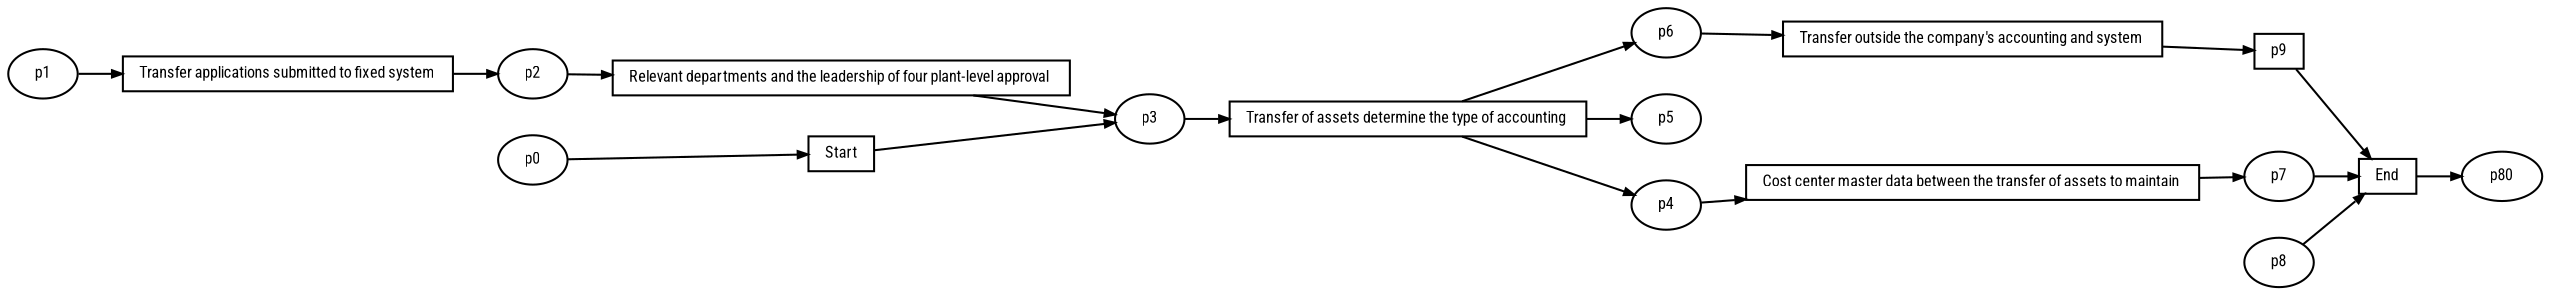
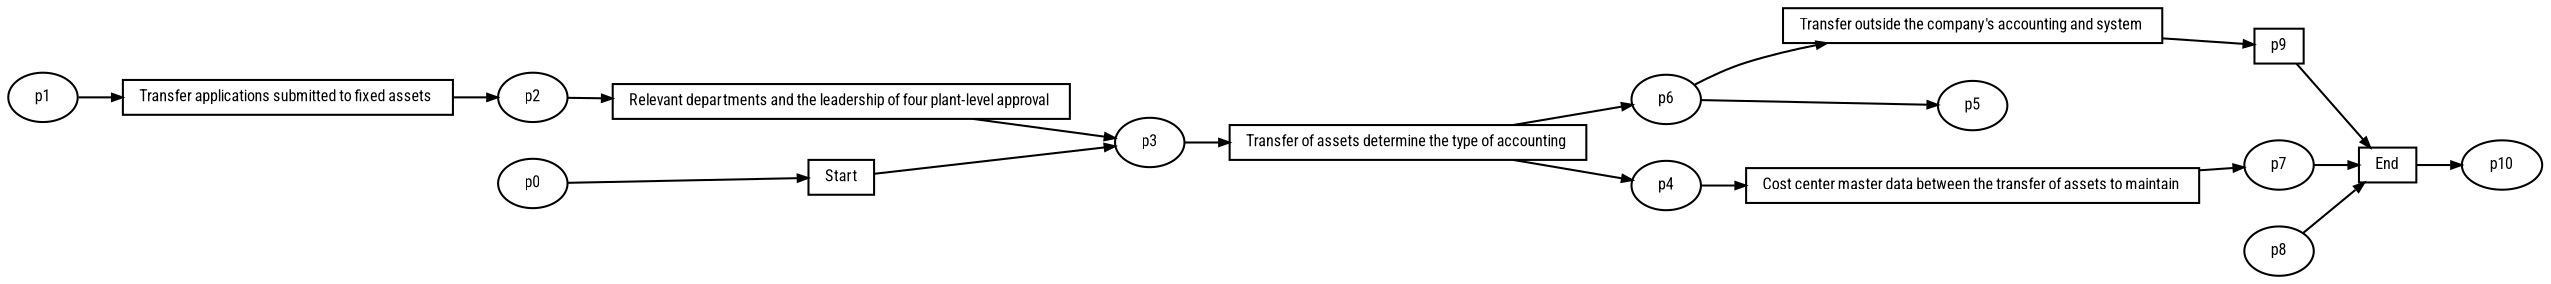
(288, 74) -> (288, 97)
(1603, 119) -> (1814, 102)
(2502, 176) -> (2502, 165)
